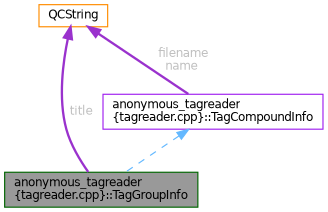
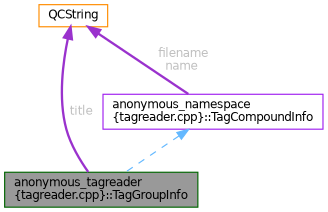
(213, 112) -> (213, 112)
